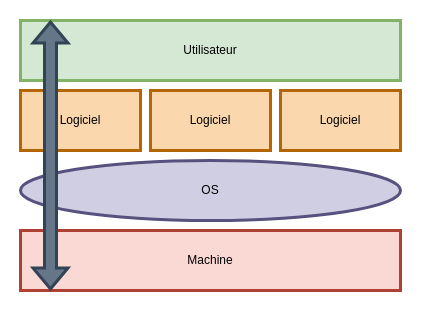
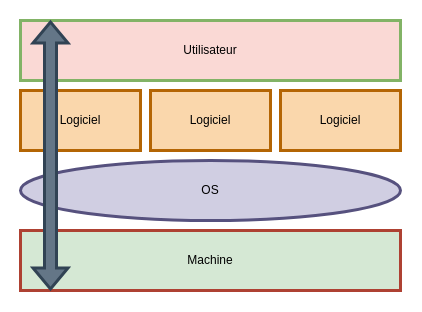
(211, 51) -> (211, 51)
(211, 261) -> (211, 261)
